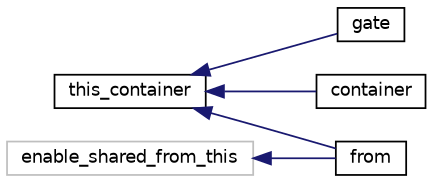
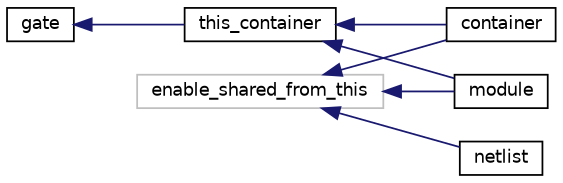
(273, 52) -> (138, 25)
none -> (404, 52)
(371, 158) -> (501, 91)
none -> (501, 158)
